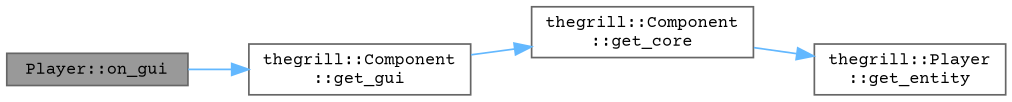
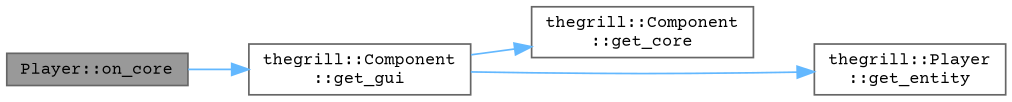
(775, 51) -> (634, 74)
(97, 69) -> (97, 69)
